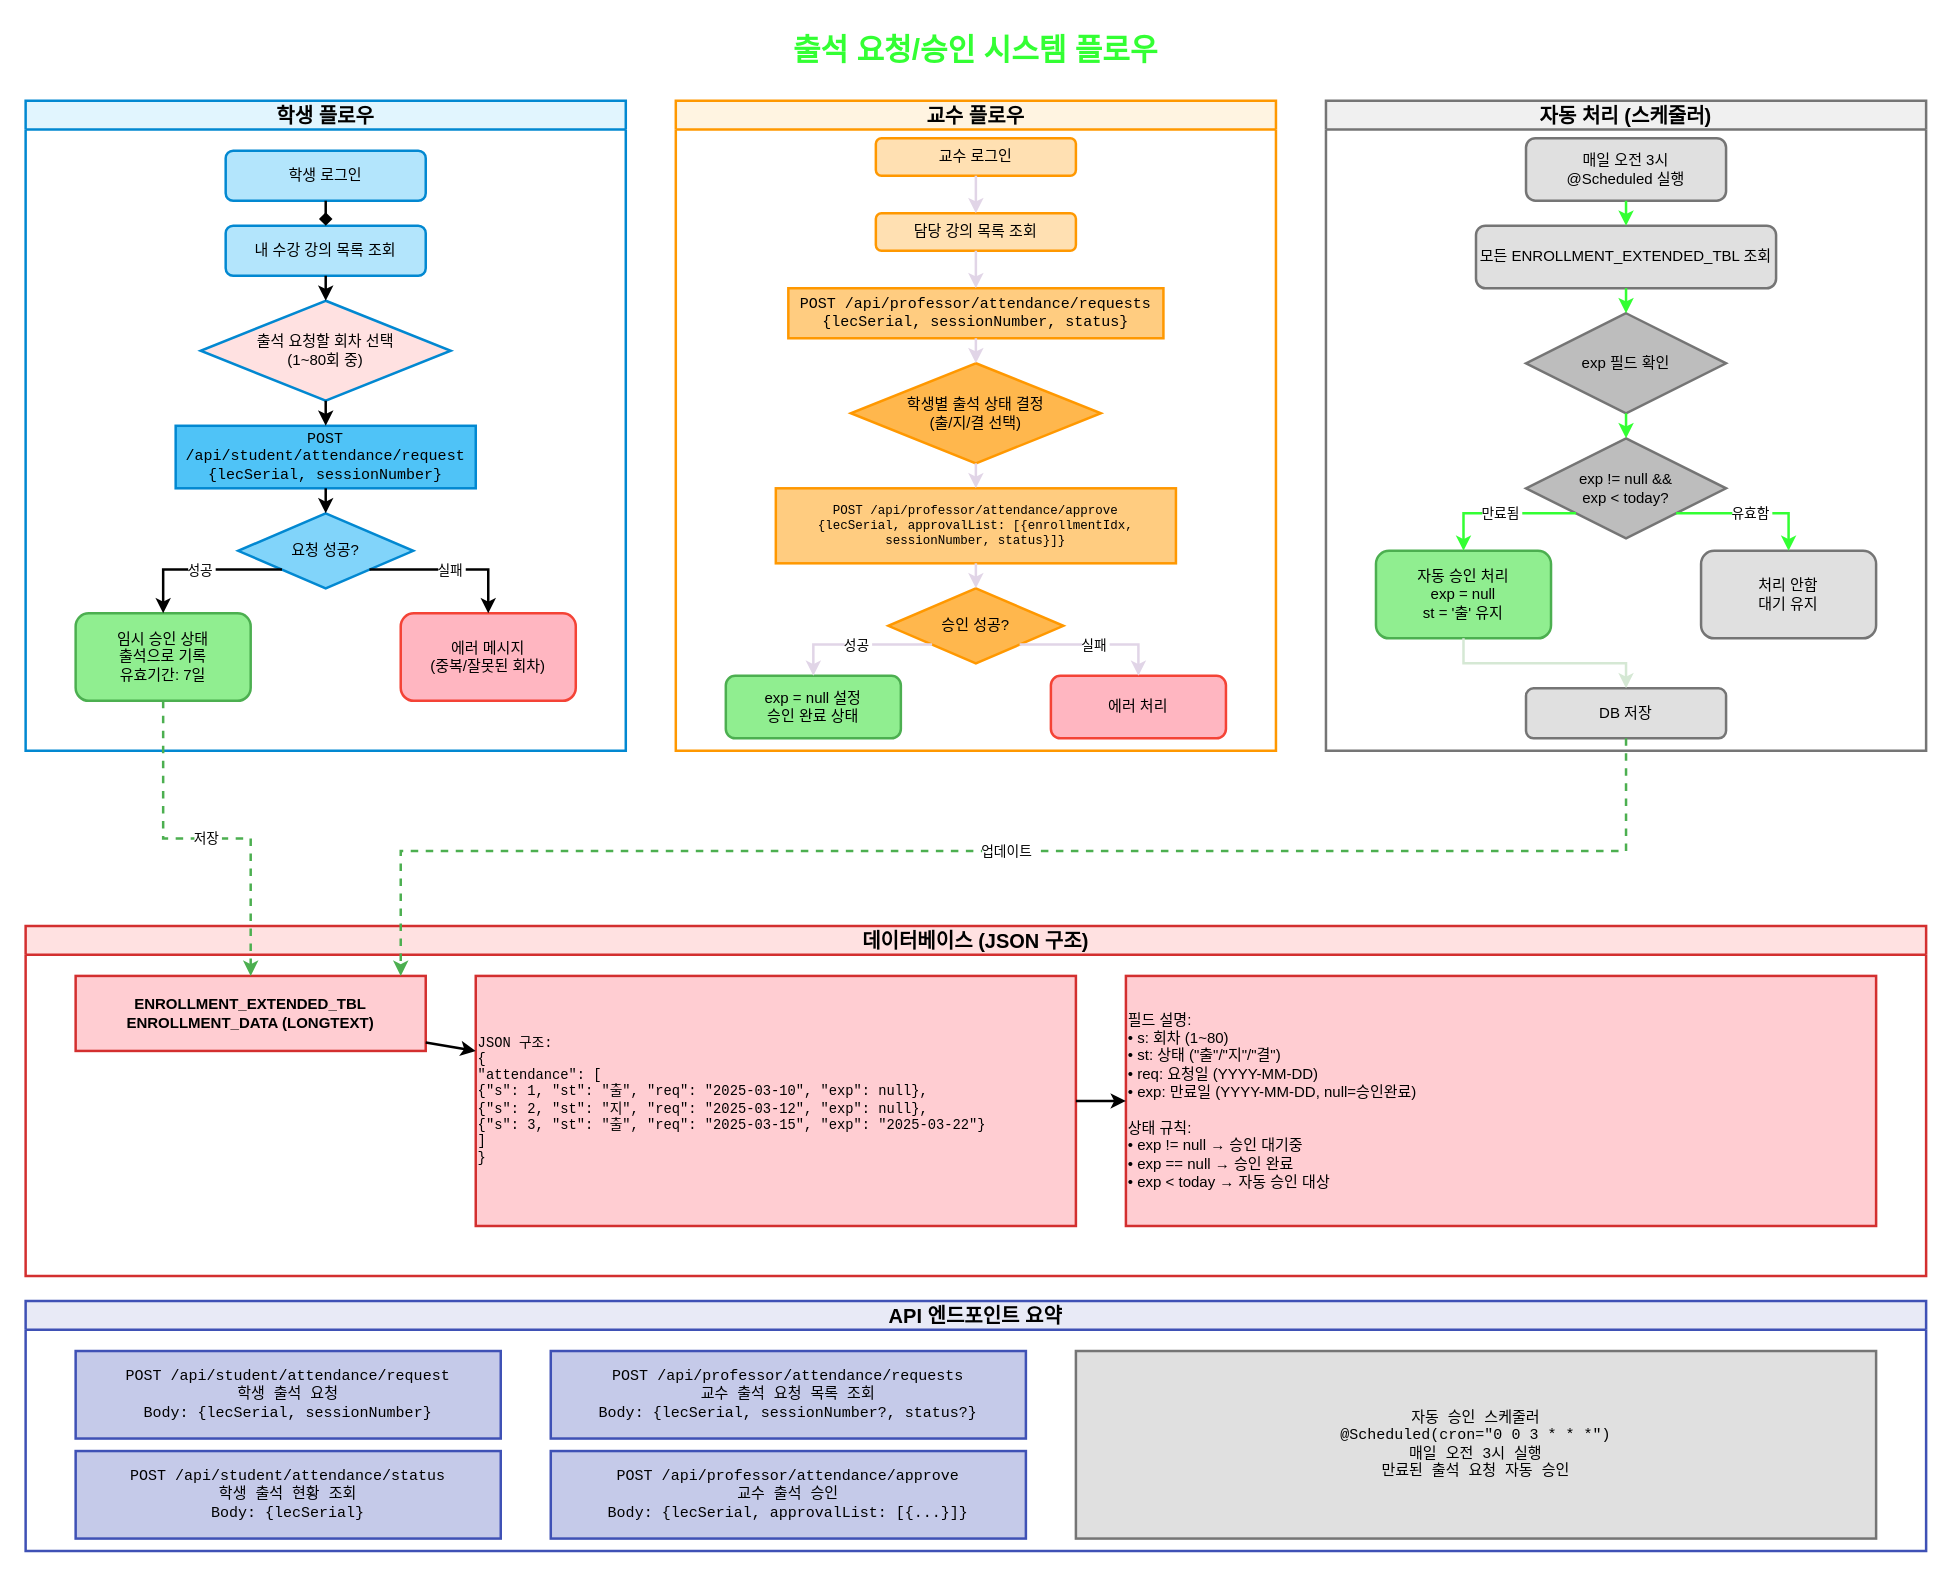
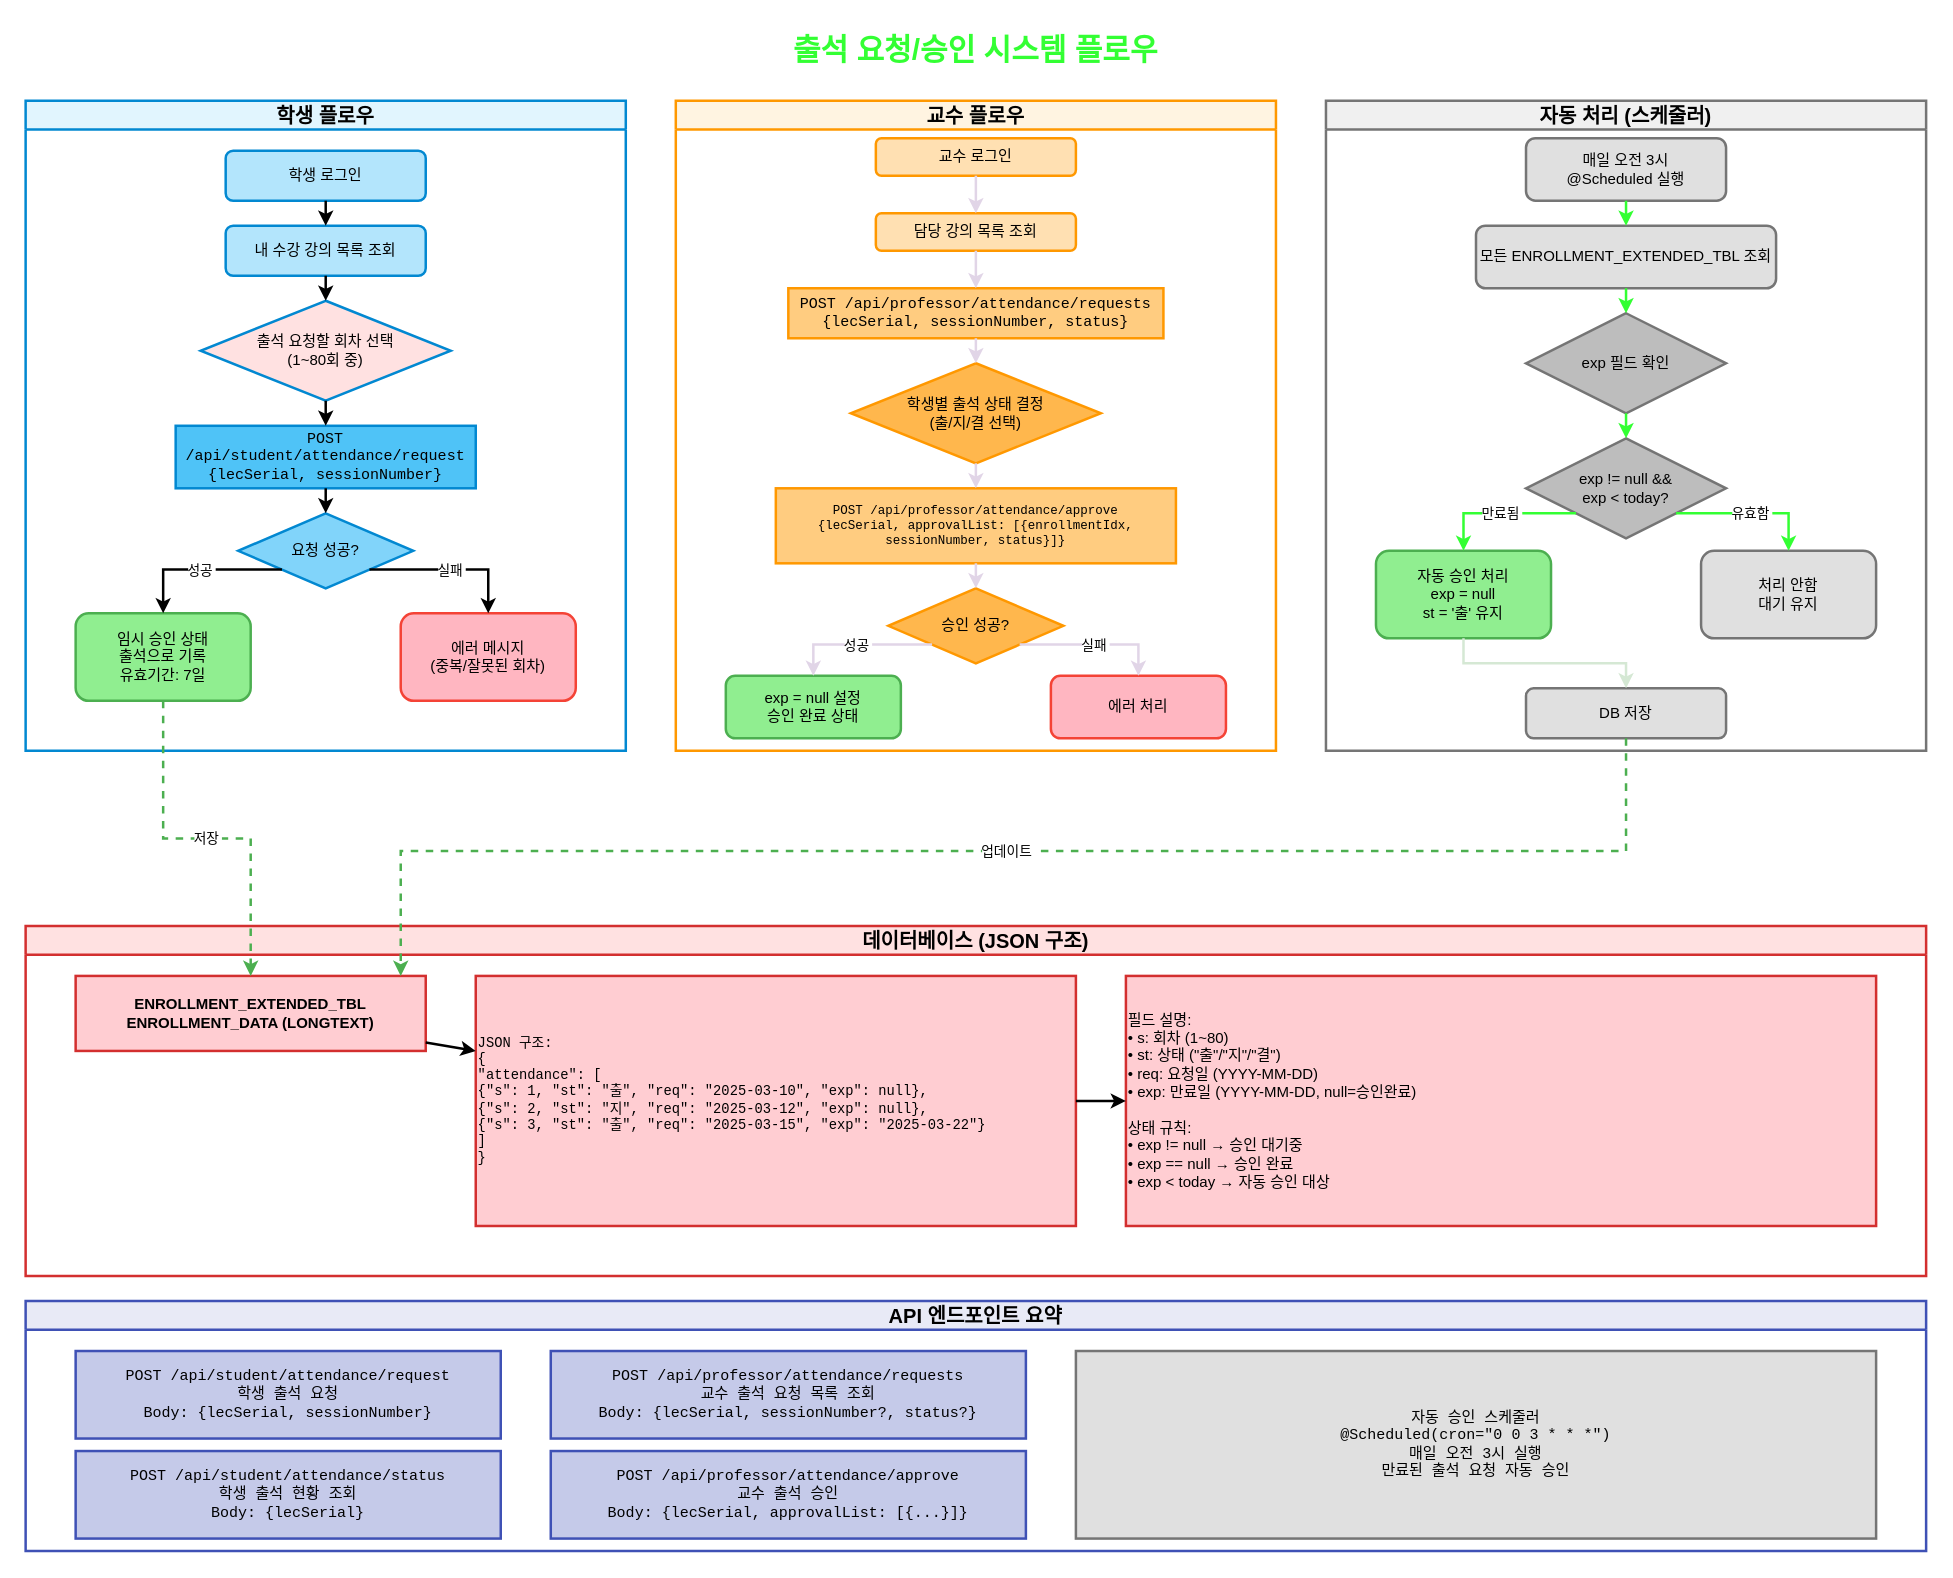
(326, 212) -> (326, 213)
